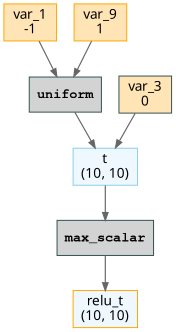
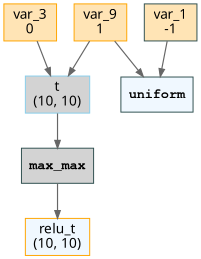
(30, 22) -> (171, 22)
(65, 95) -> (157, 95)
(145, 95) -> (30, 22)
(83, 127) -> (81, 55)
(105, 167) -> (58, 95)
(105, 238) -> (58, 166)
